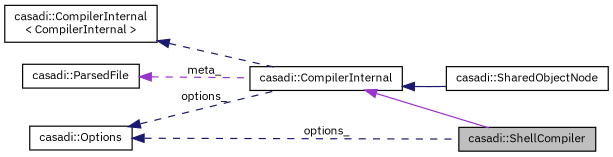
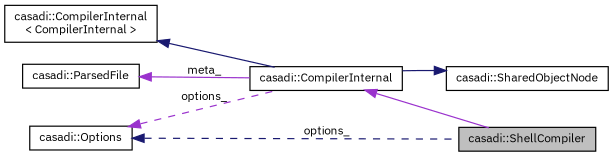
(222, 55) -> (222, 55)
(200, 77) -> (200, 77)
(430, 87) -> (418, 71)
(209, 107) -> (209, 107)
